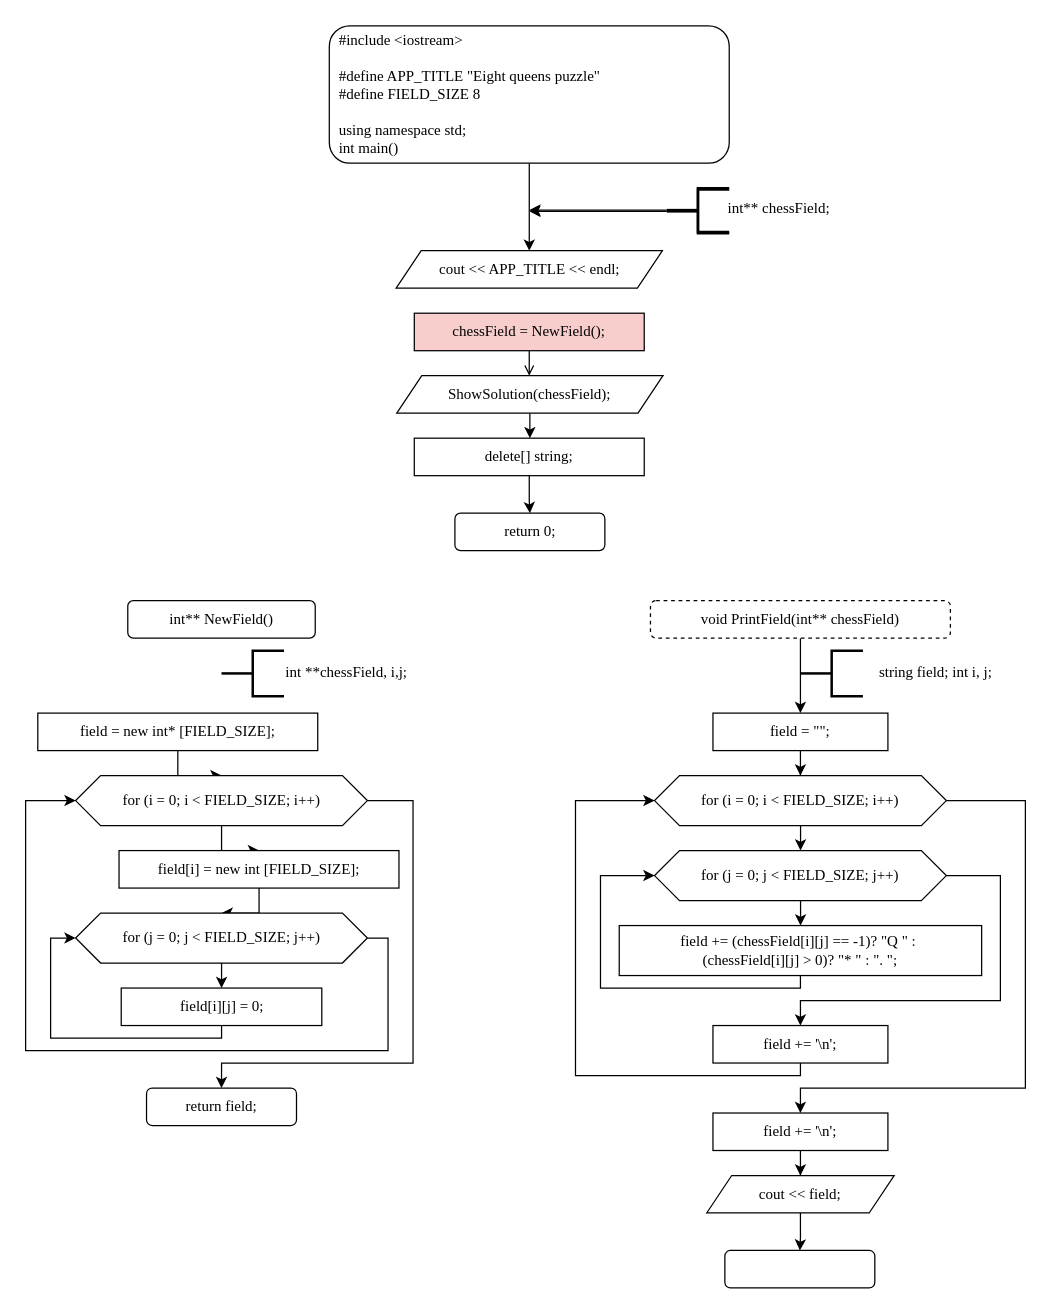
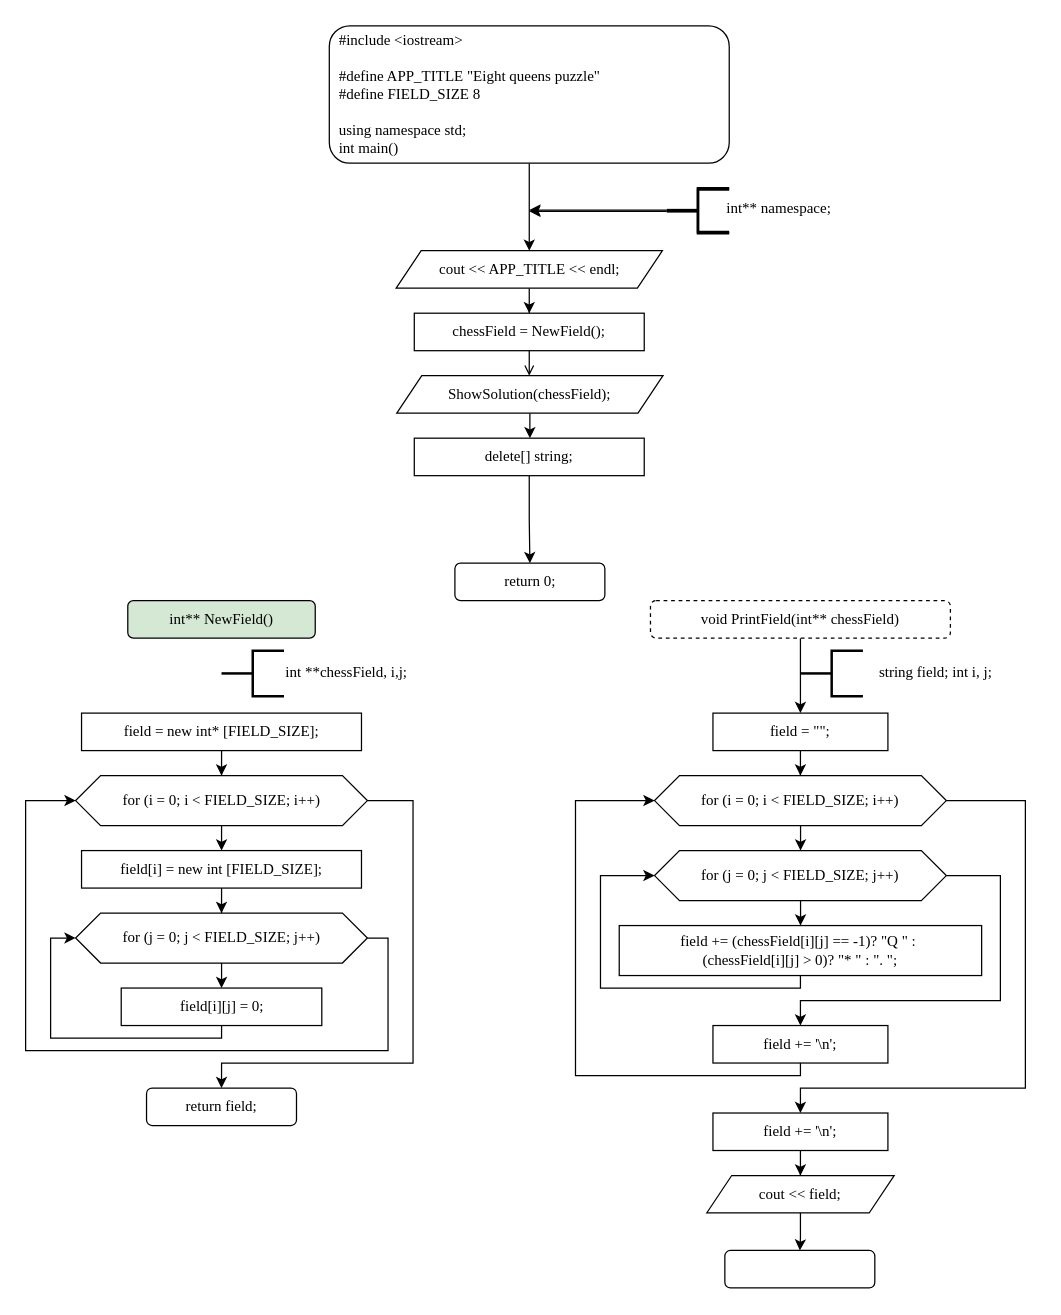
(779, 208) -> (779, 208)
none -> (529, 305)
(529, 332) -> (529, 332)
(530, 532) -> (530, 582)
(222, 619) -> (222, 619)
(178, 732) -> (222, 732)
(259, 869) -> (222, 869)
